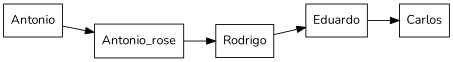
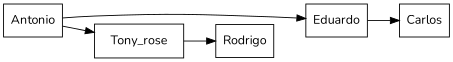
(285, 32) -> (180, 14)
(139, 41) -> (139, 41)
